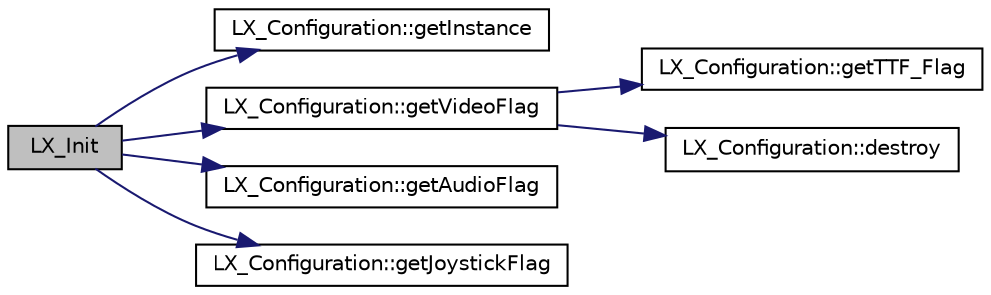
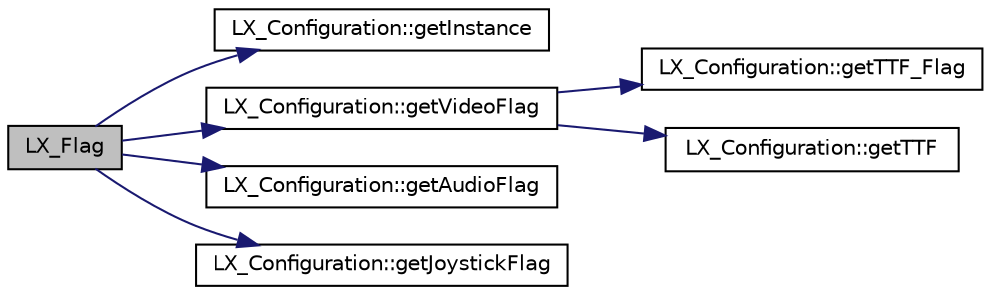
(65, 148) -> (65, 148)
(812, 150) -> (812, 150)
